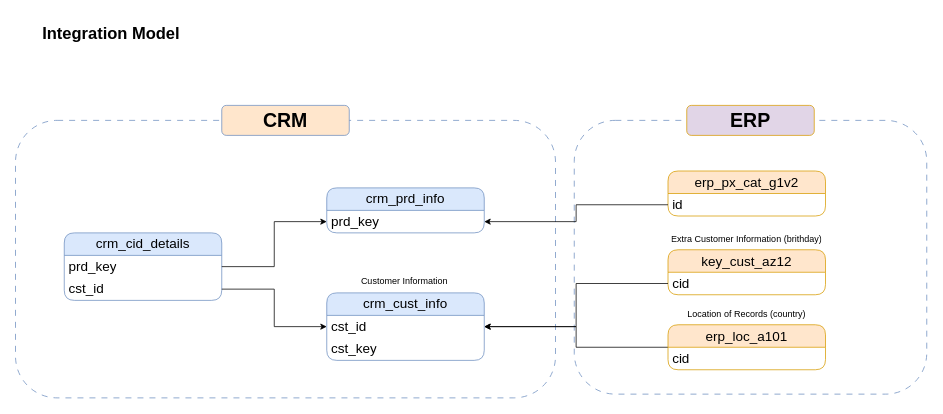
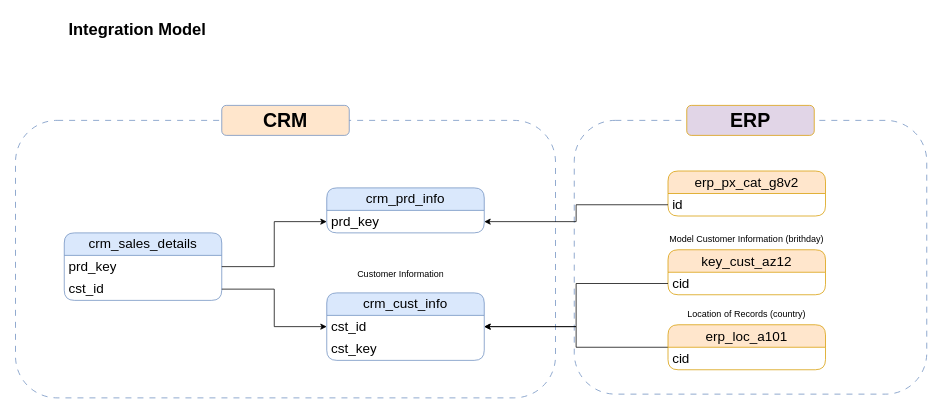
(128, 34) -> (154, 30)
(747, 183) -> (747, 183)
(747, 239) -> (747, 239)
(143, 244) -> (143, 244)
(405, 282) -> (402, 274)
